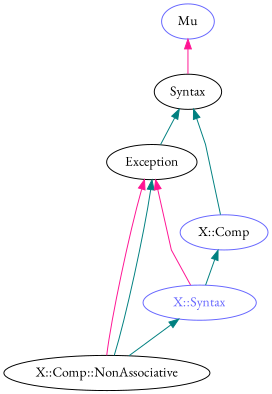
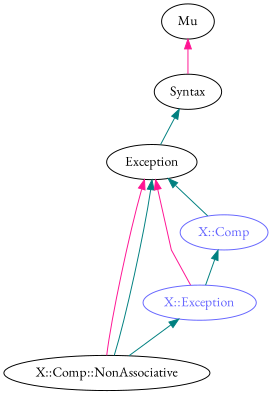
(188, 21) -> (188, 21)
(210, 166) -> (192, 201)
(224, 232) -> (224, 232)
(200, 303) -> (200, 303)
